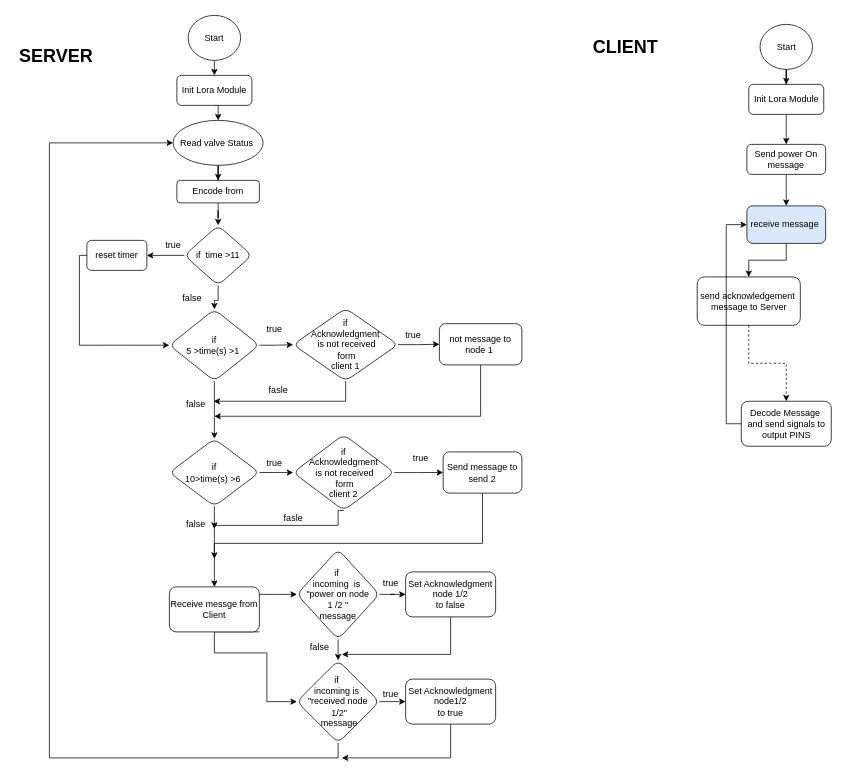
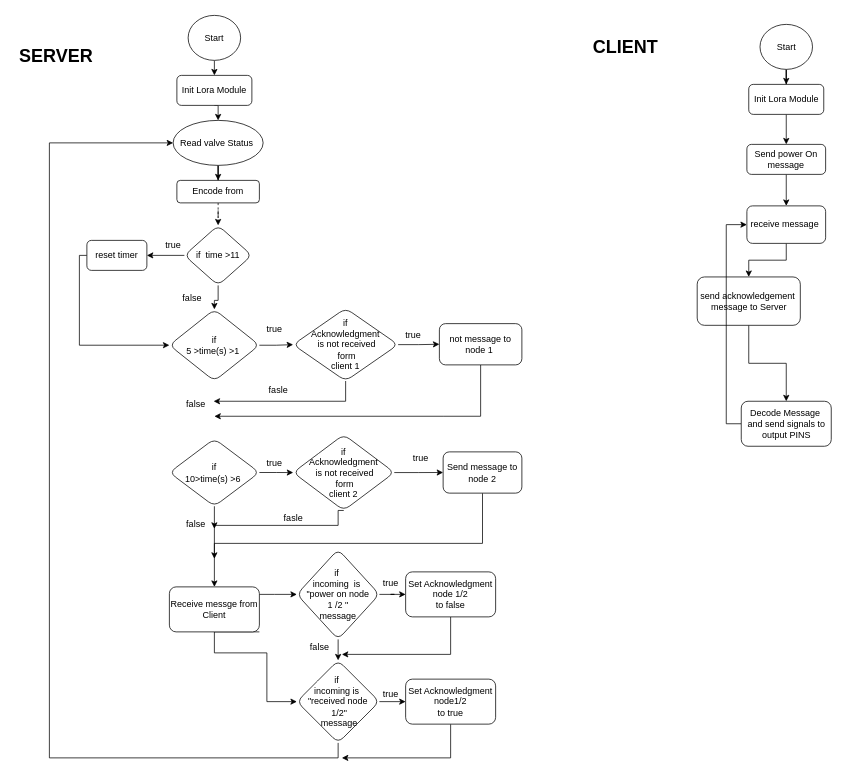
(218, 218) -> (218, 218)
(786, 225) -> (786, 225)
(766, 363) -> (766, 363)
(214, 407) -> none
(482, 473) -> (482, 473)
